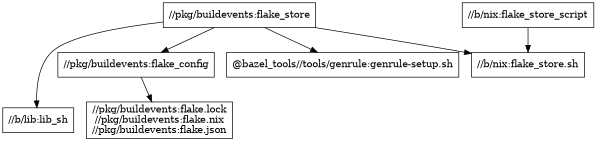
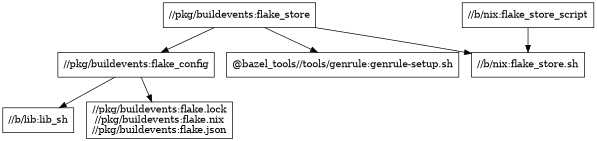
(80, 38) -> (90, 91)
